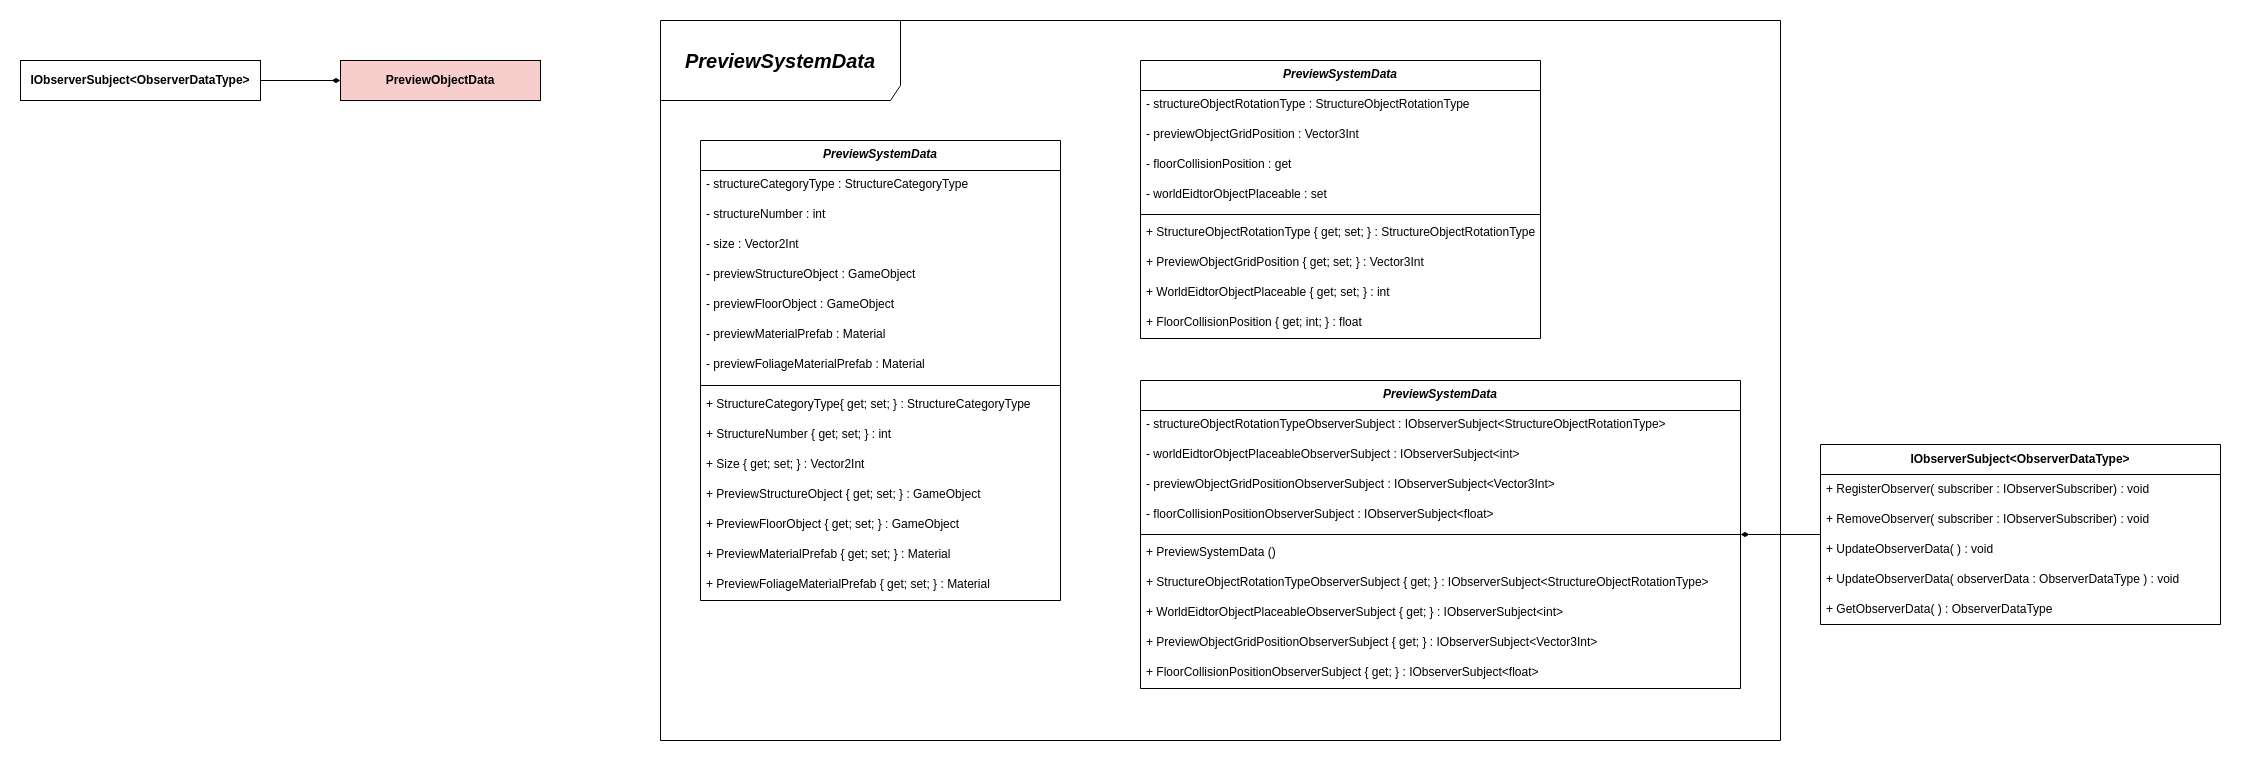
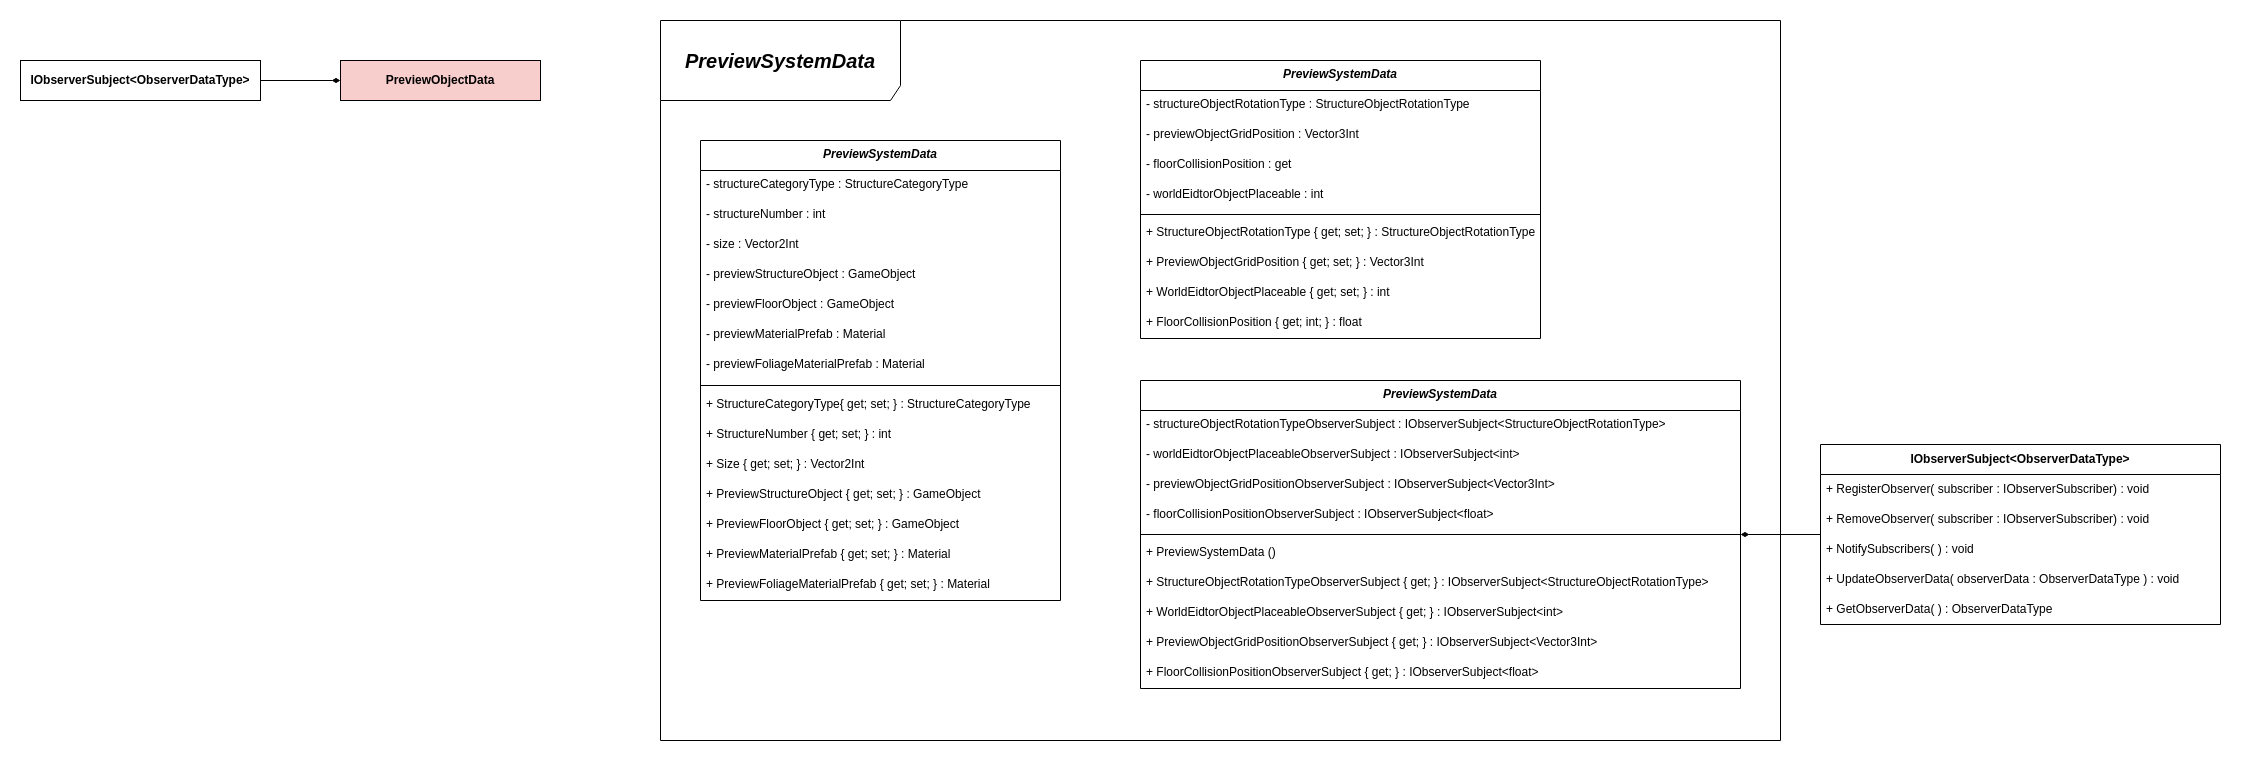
(1249, 194) -> (1248, 194)
(1921, 550) -> (1915, 550)
